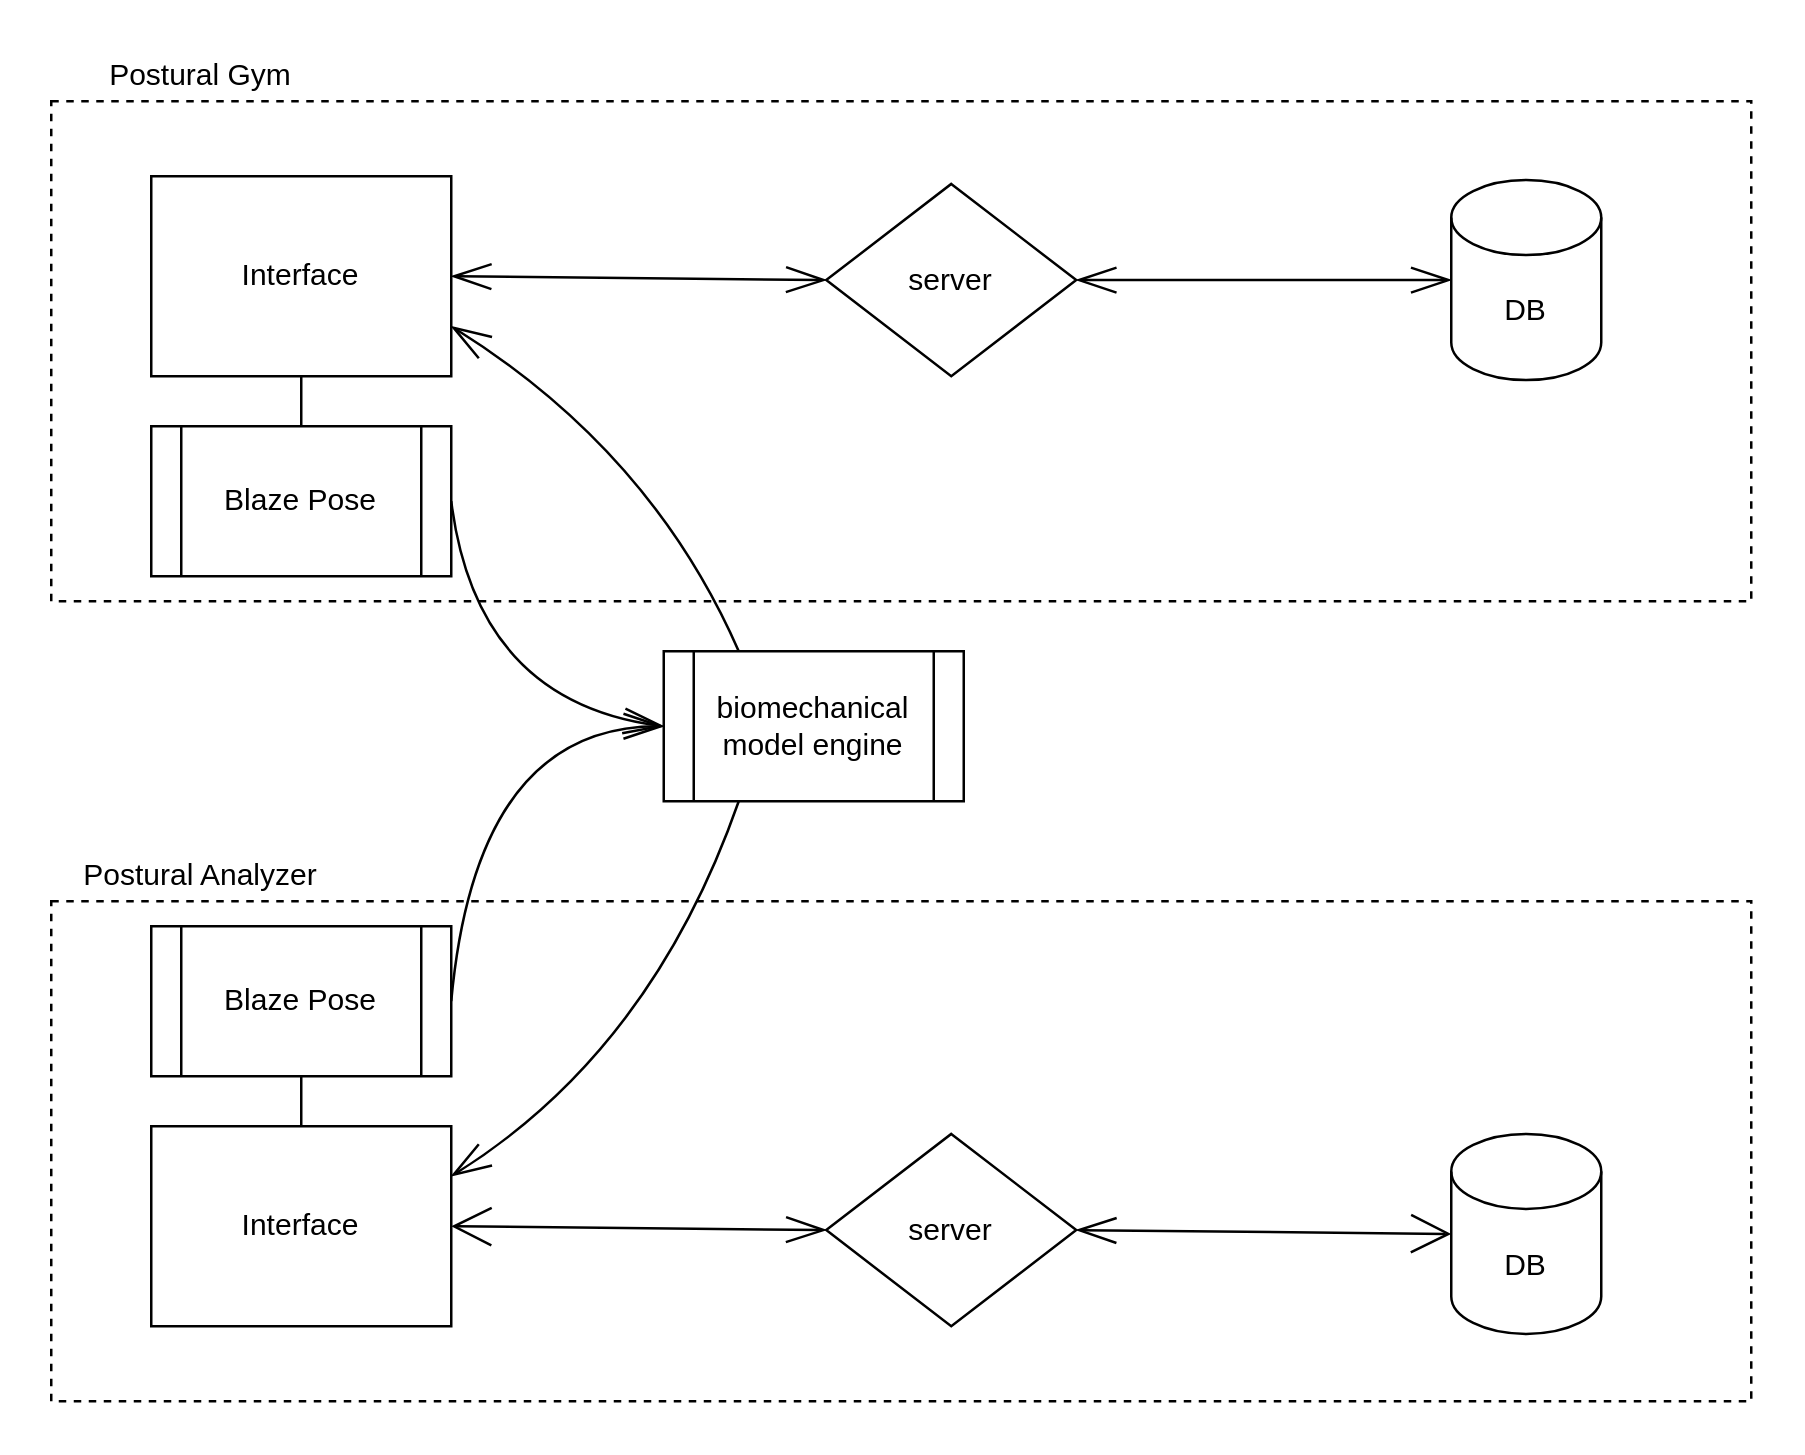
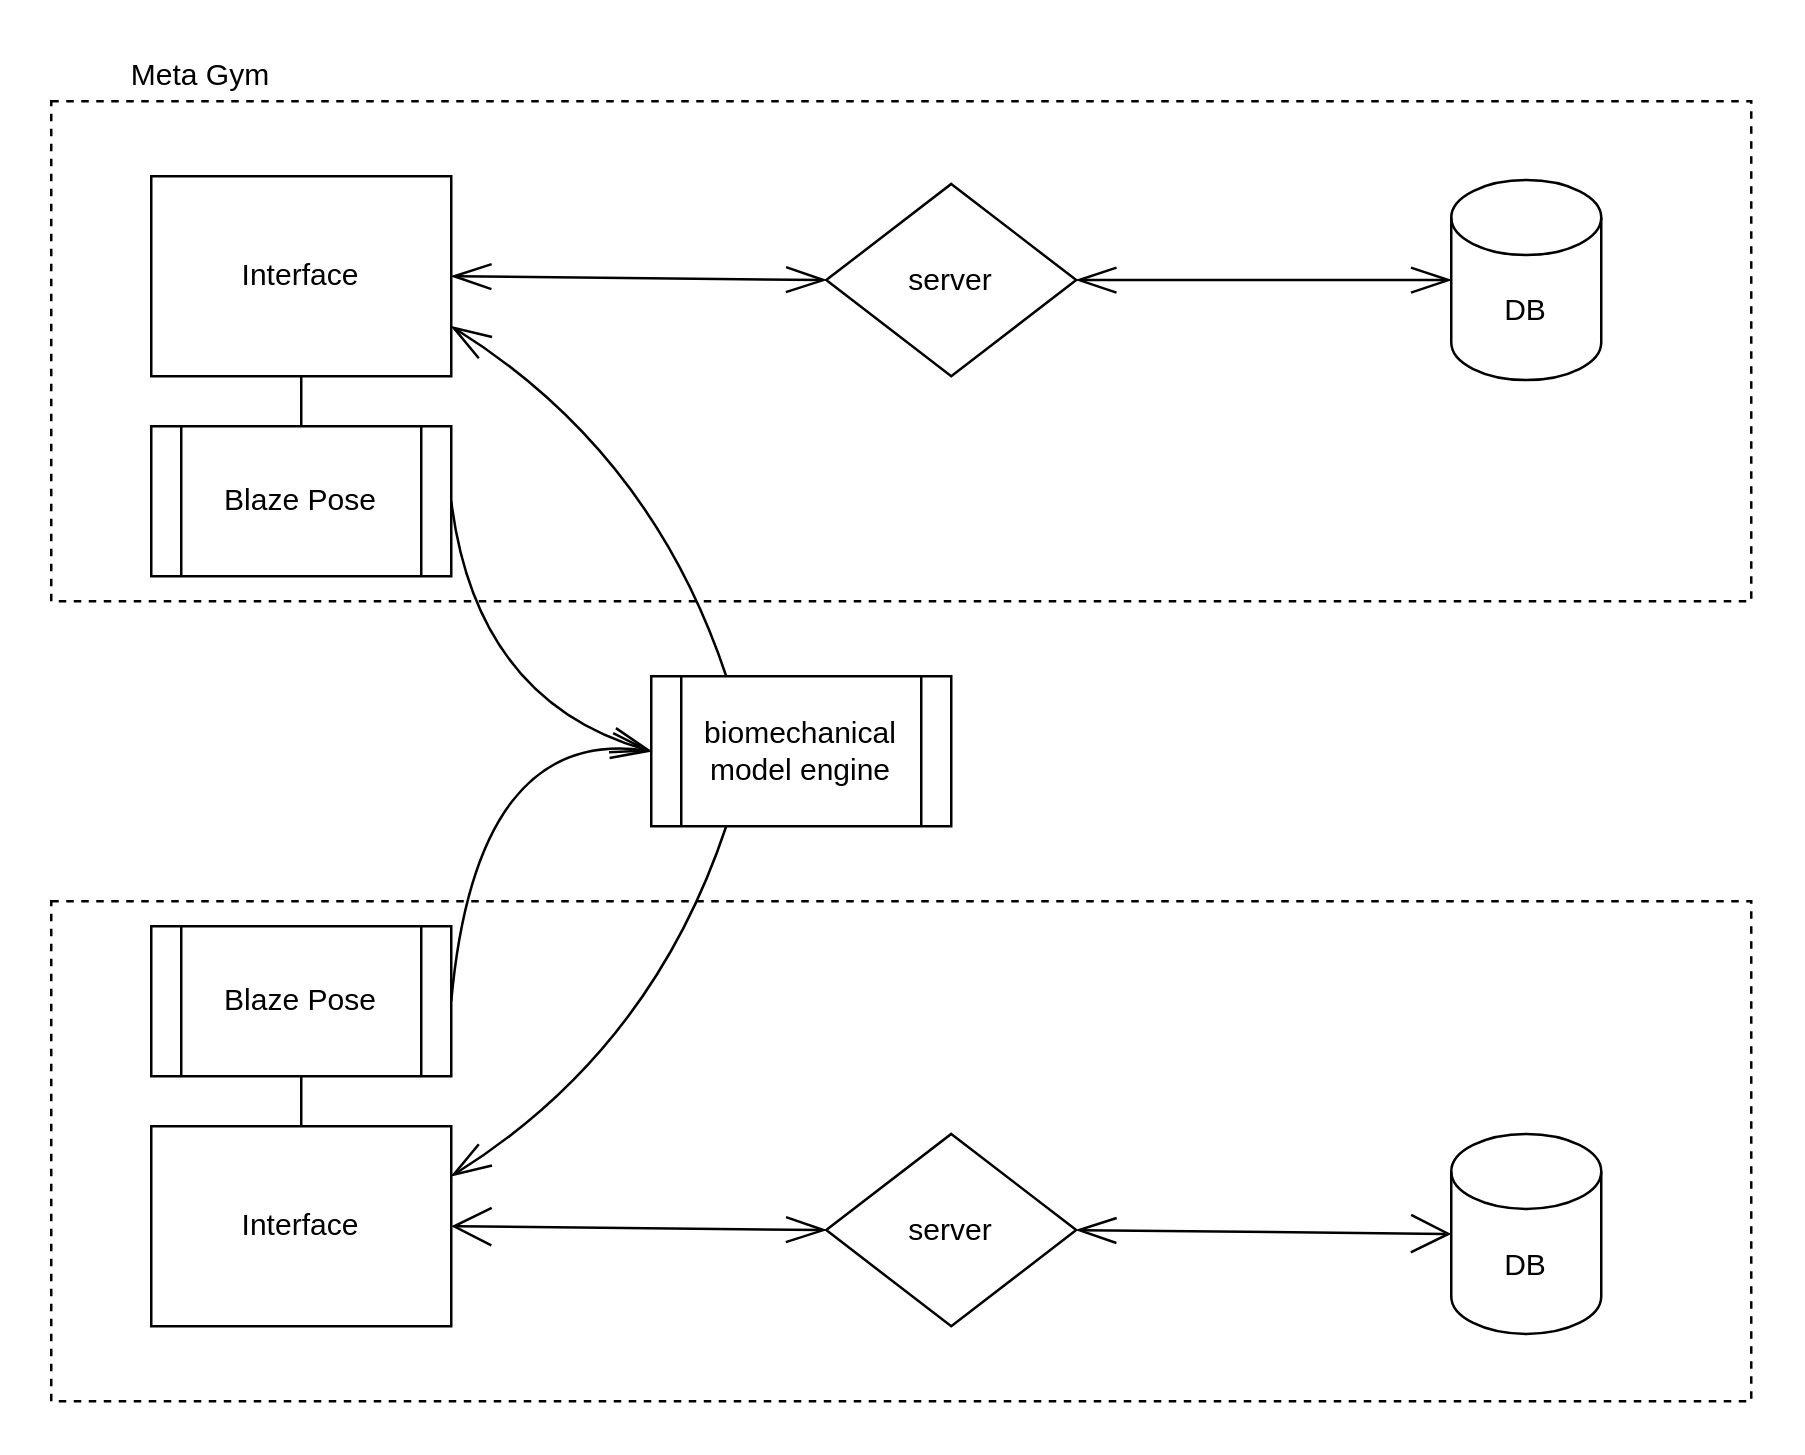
(201, 76) -> (201, 76)
(814, 726) -> (801, 751)
(201, 876) -> none
